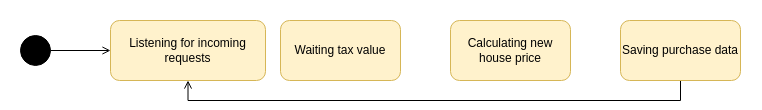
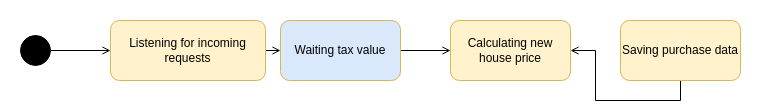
none -> (272, 51)
(341, 51) -> (341, 51)
none -> (424, 51)
(384, 101) -> (596, 66)
